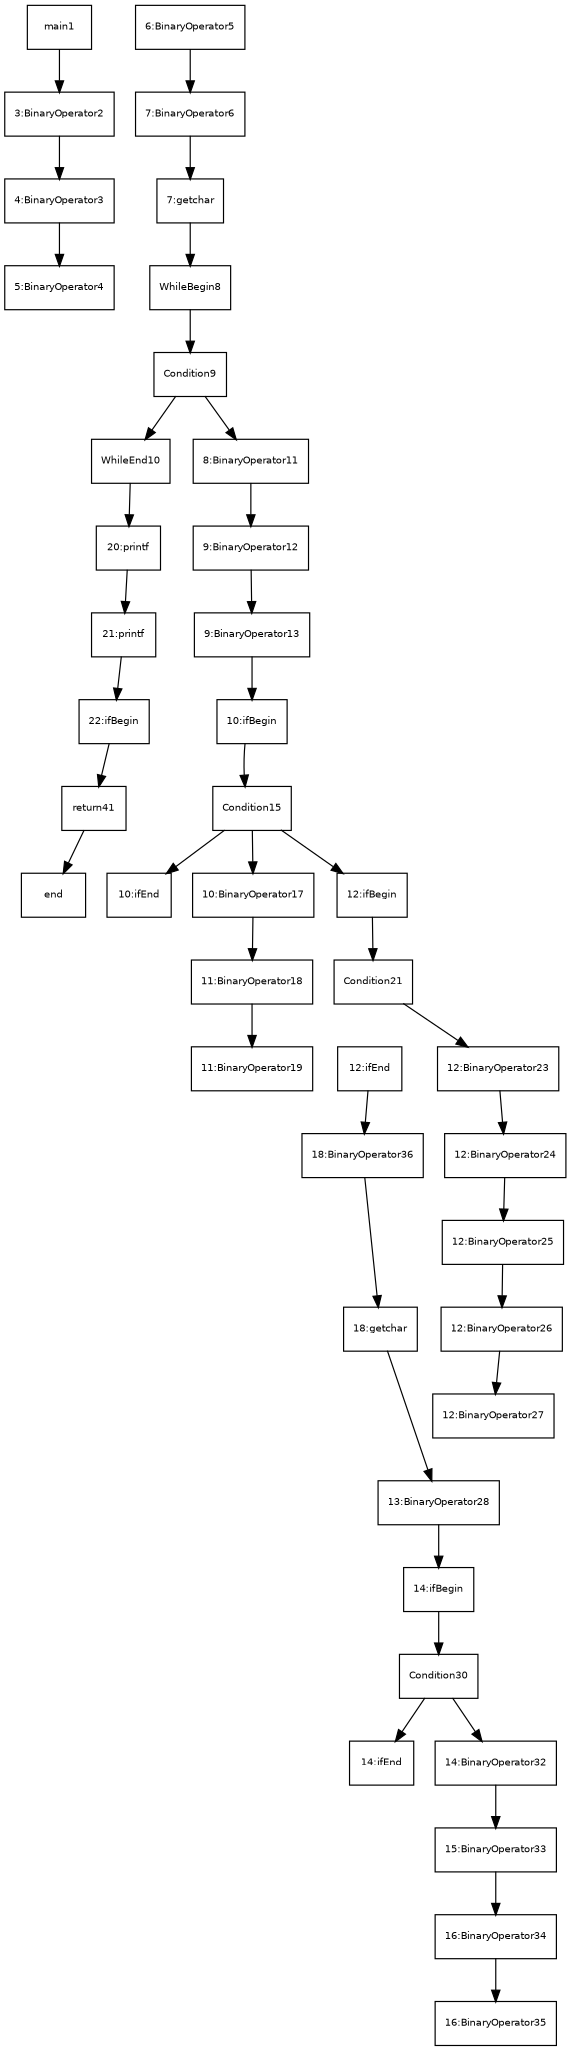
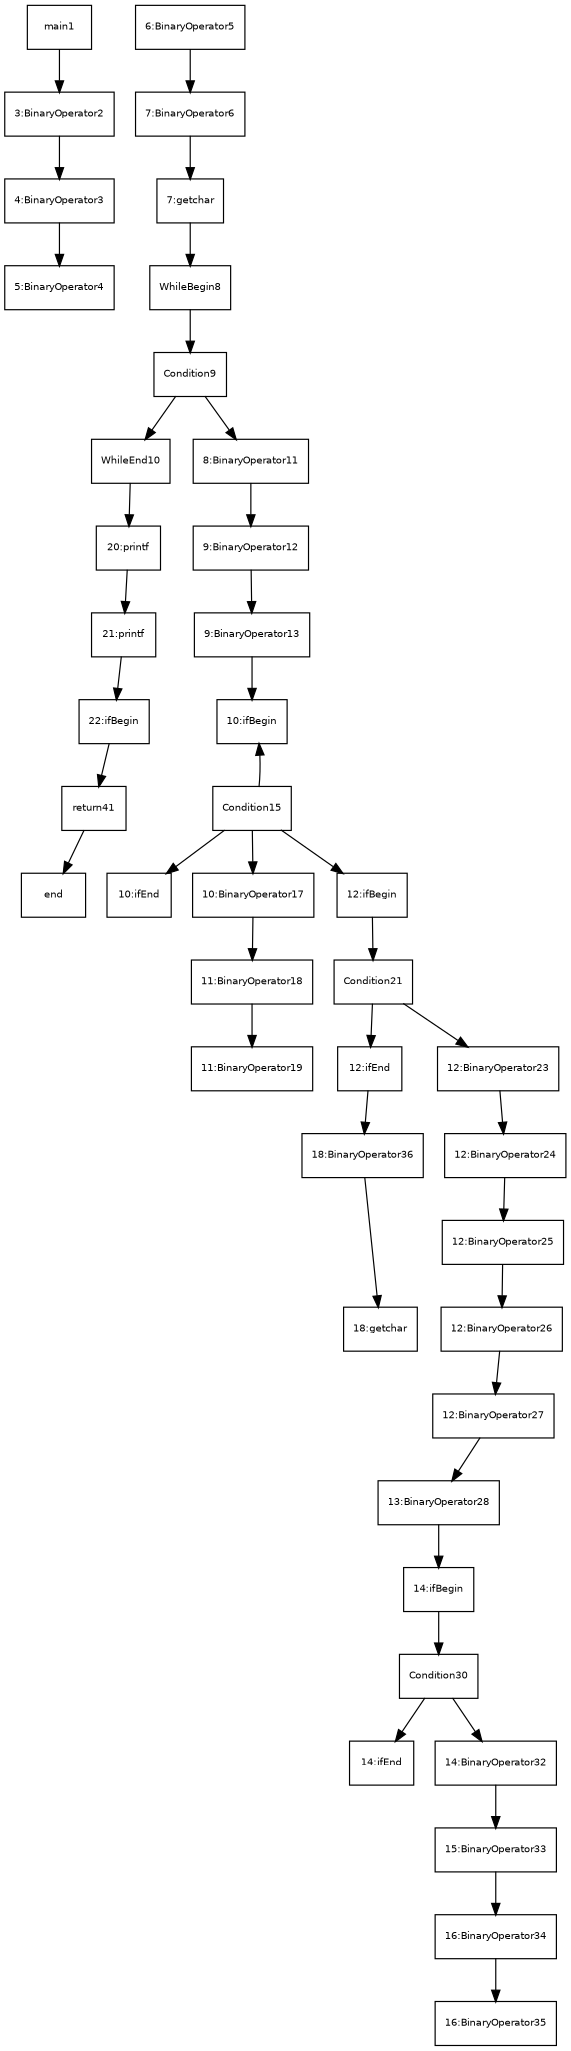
(244, 759) -> (260, 771)
none -> (372, 1020)
(408, 1410) -> (469, 1454)
